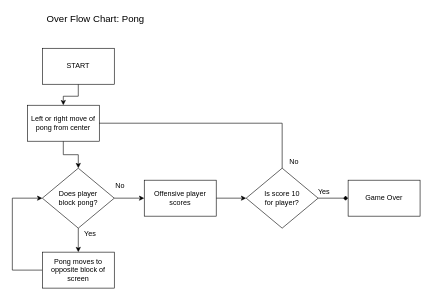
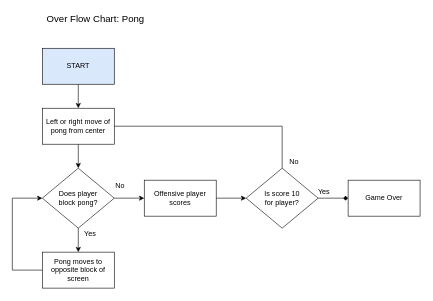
(78, 66) -> (78, 66)
(63, 123) -> (78, 126)
